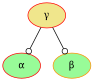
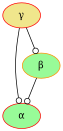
none -> (32, 88)
